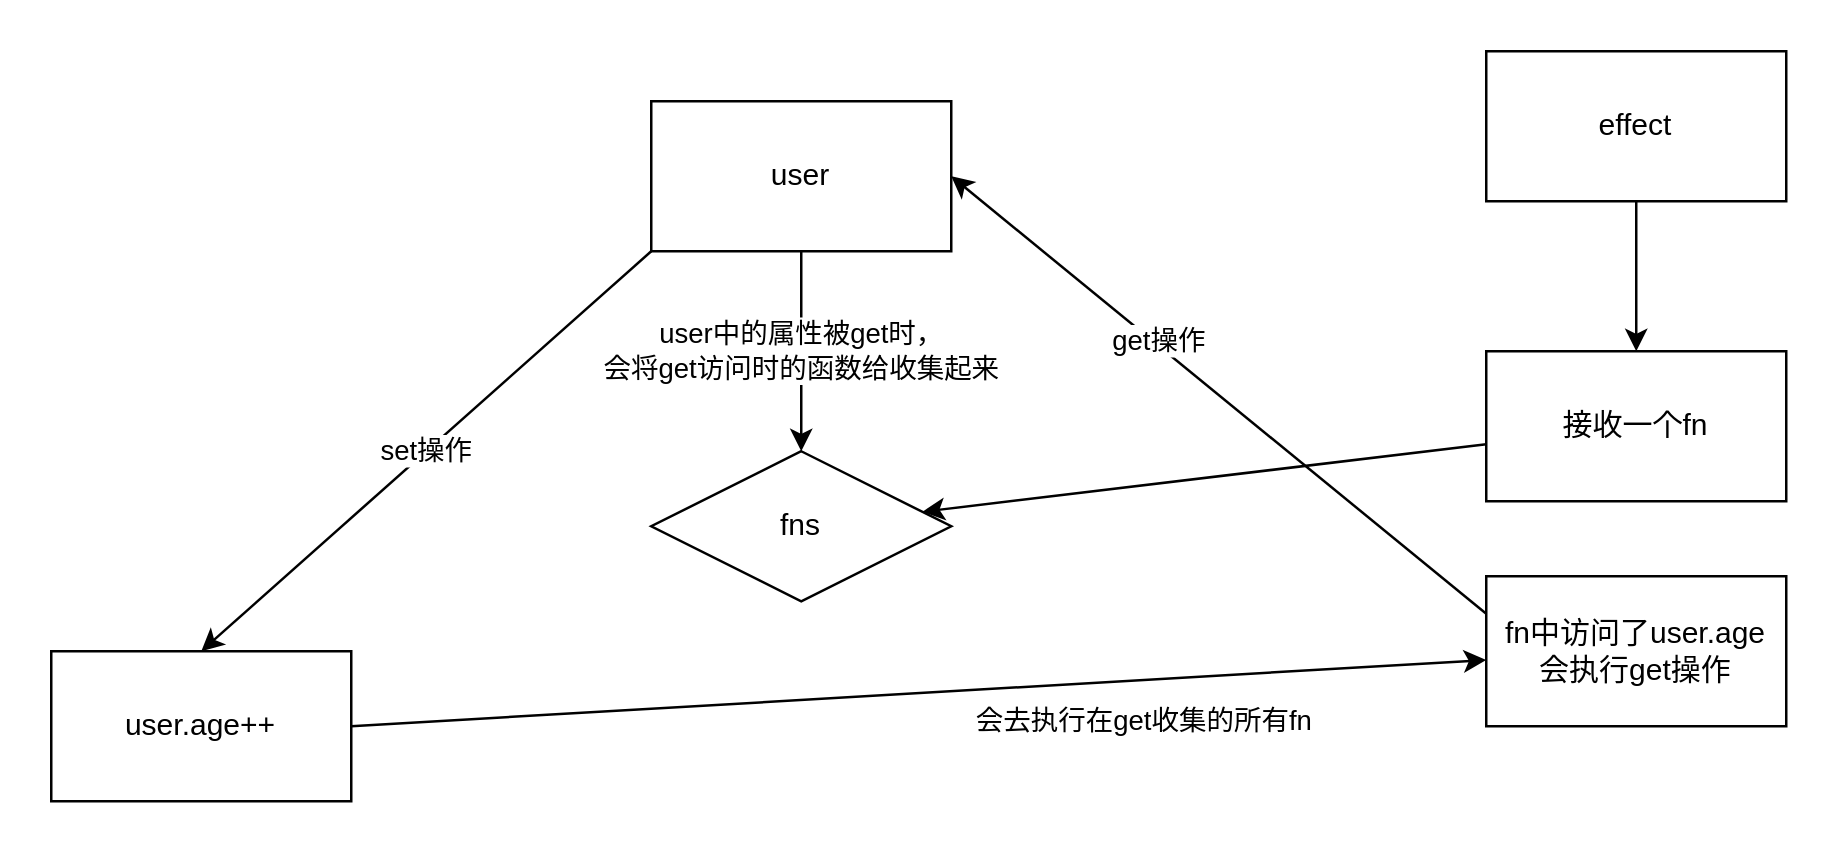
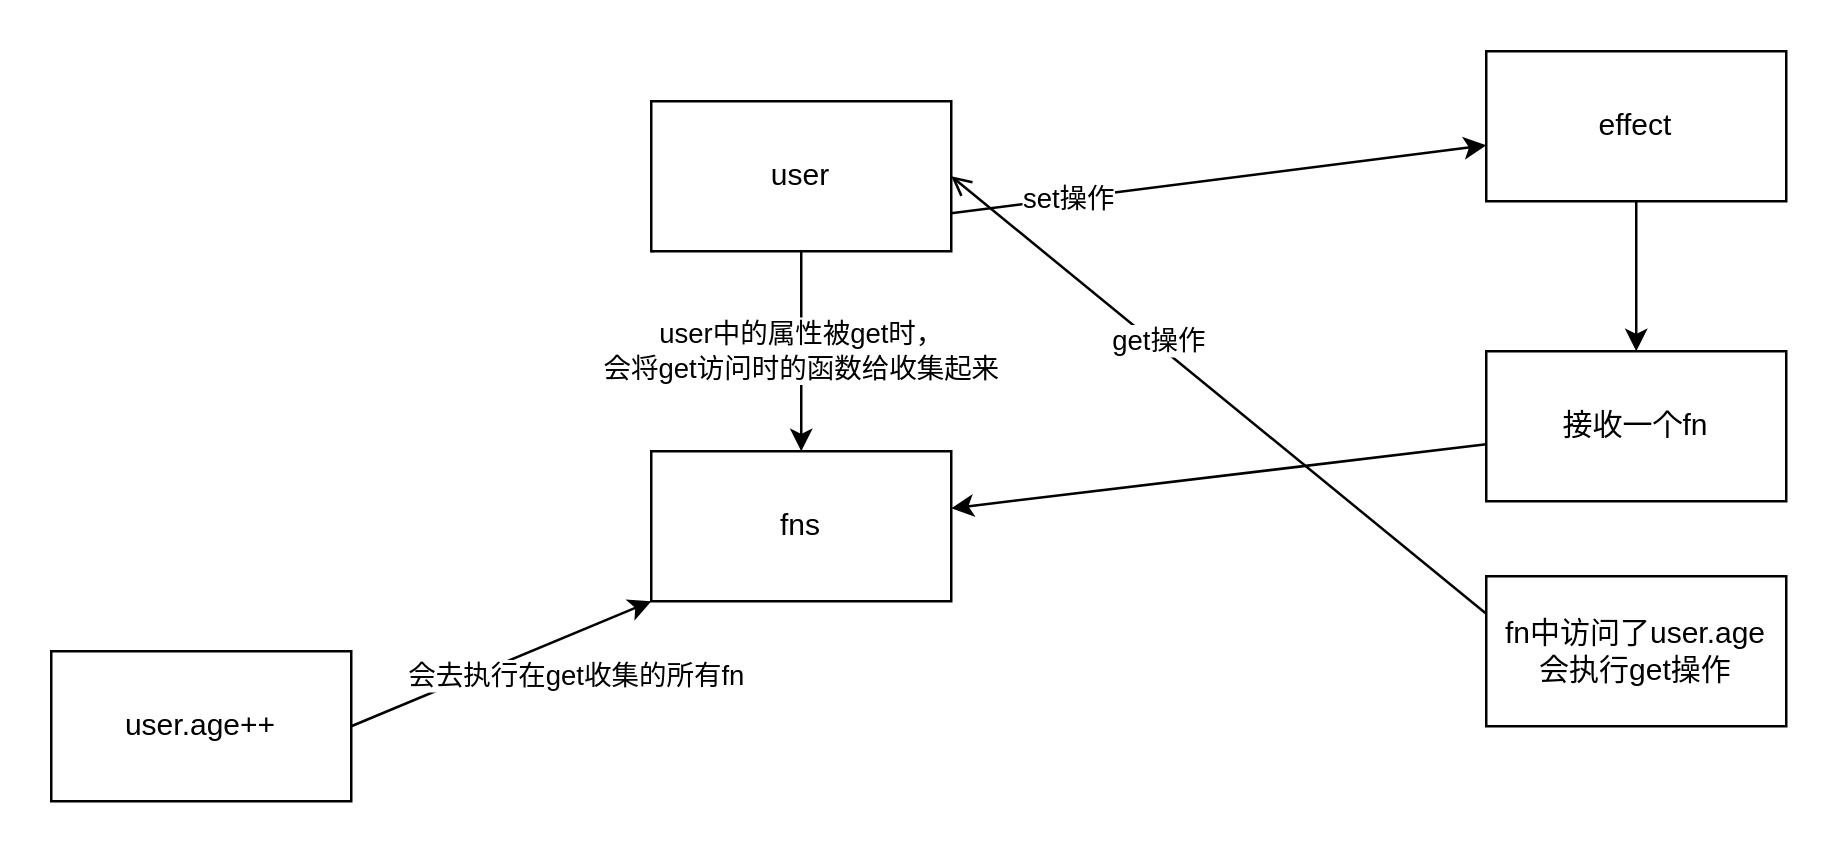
(964, 187) -> (961, 184)
(432, 446) -> (1233, 177)
(801, 526) -> (801, 526)
(910, 694) -> (541, 647)
